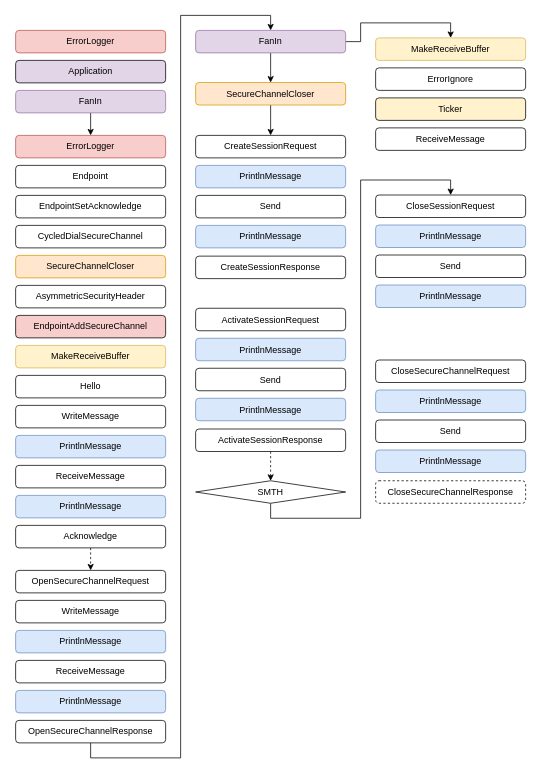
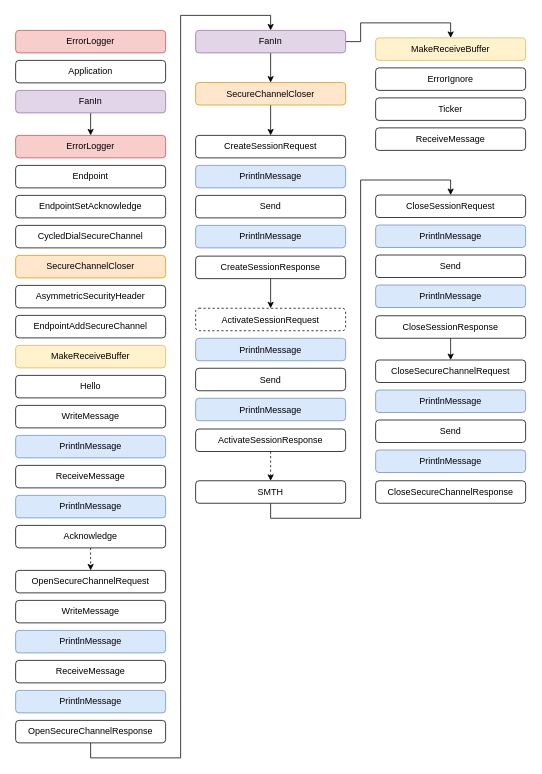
(90, 72) -> (90, 72)
(450, 109) -> (450, 109)
none -> (270, 291)
(270, 320) -> (270, 320)
(90, 327) -> (90, 327)
none -> (450, 327)
none -> (450, 347)
(270, 492) -> (270, 492)
(450, 492) -> (450, 492)
